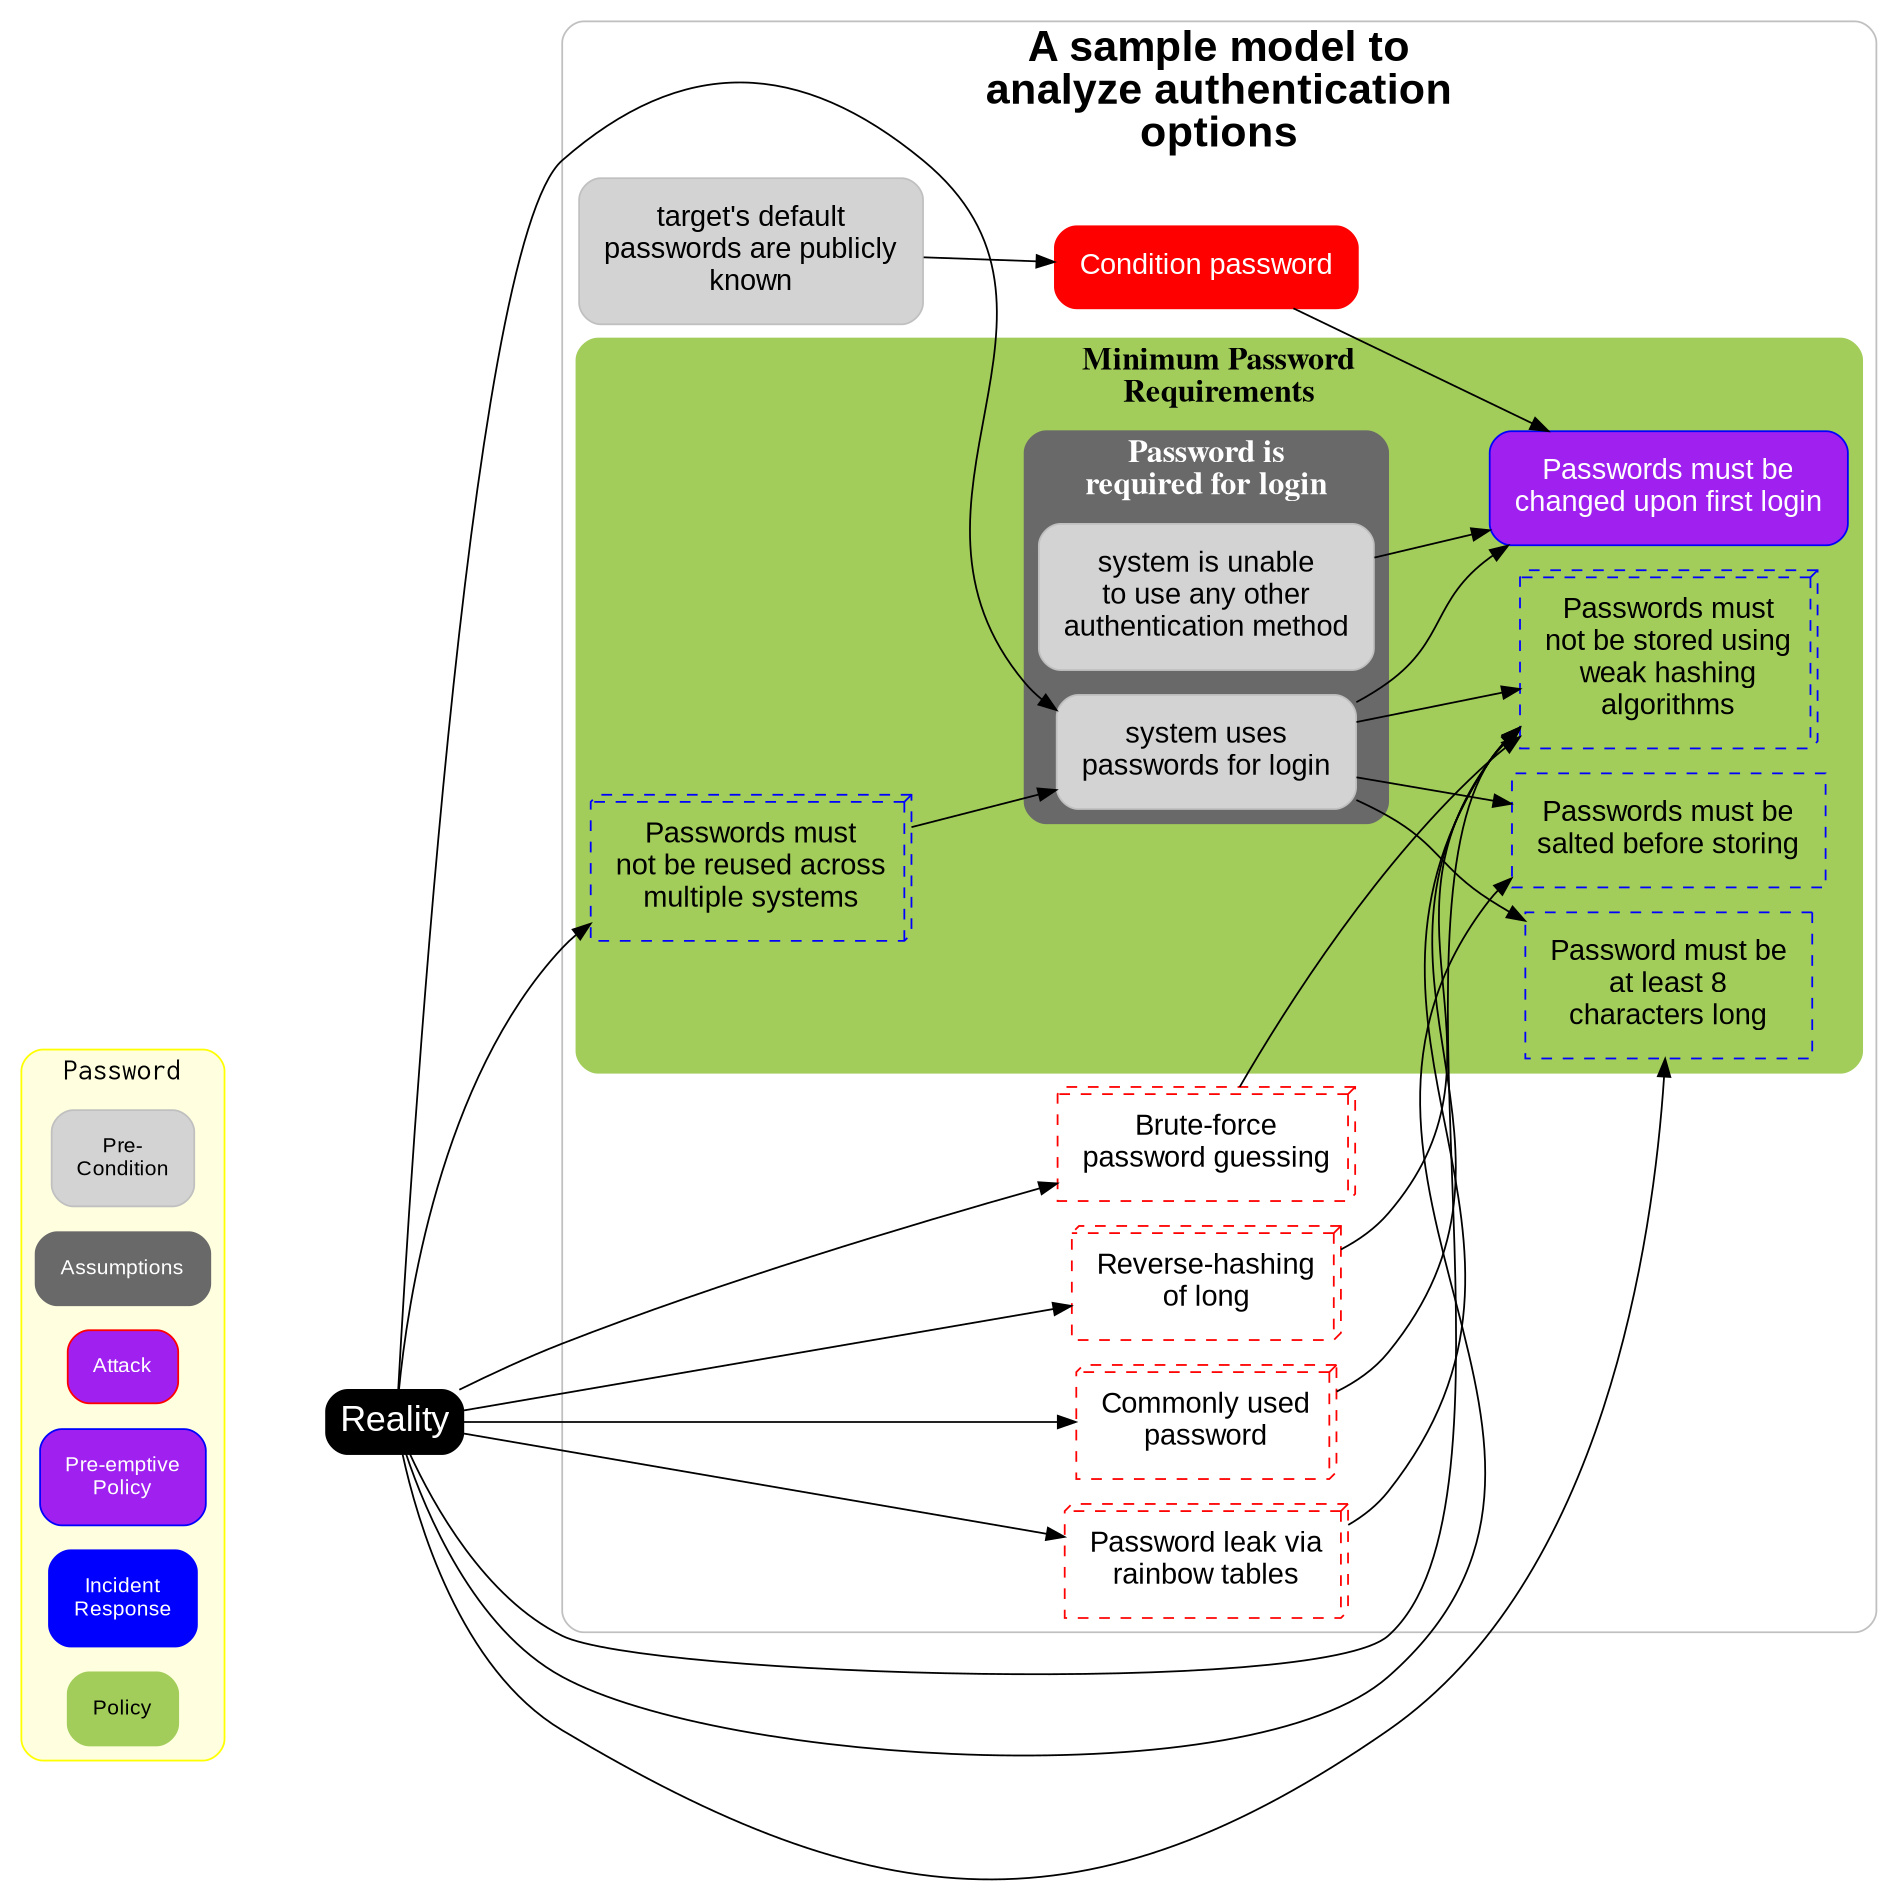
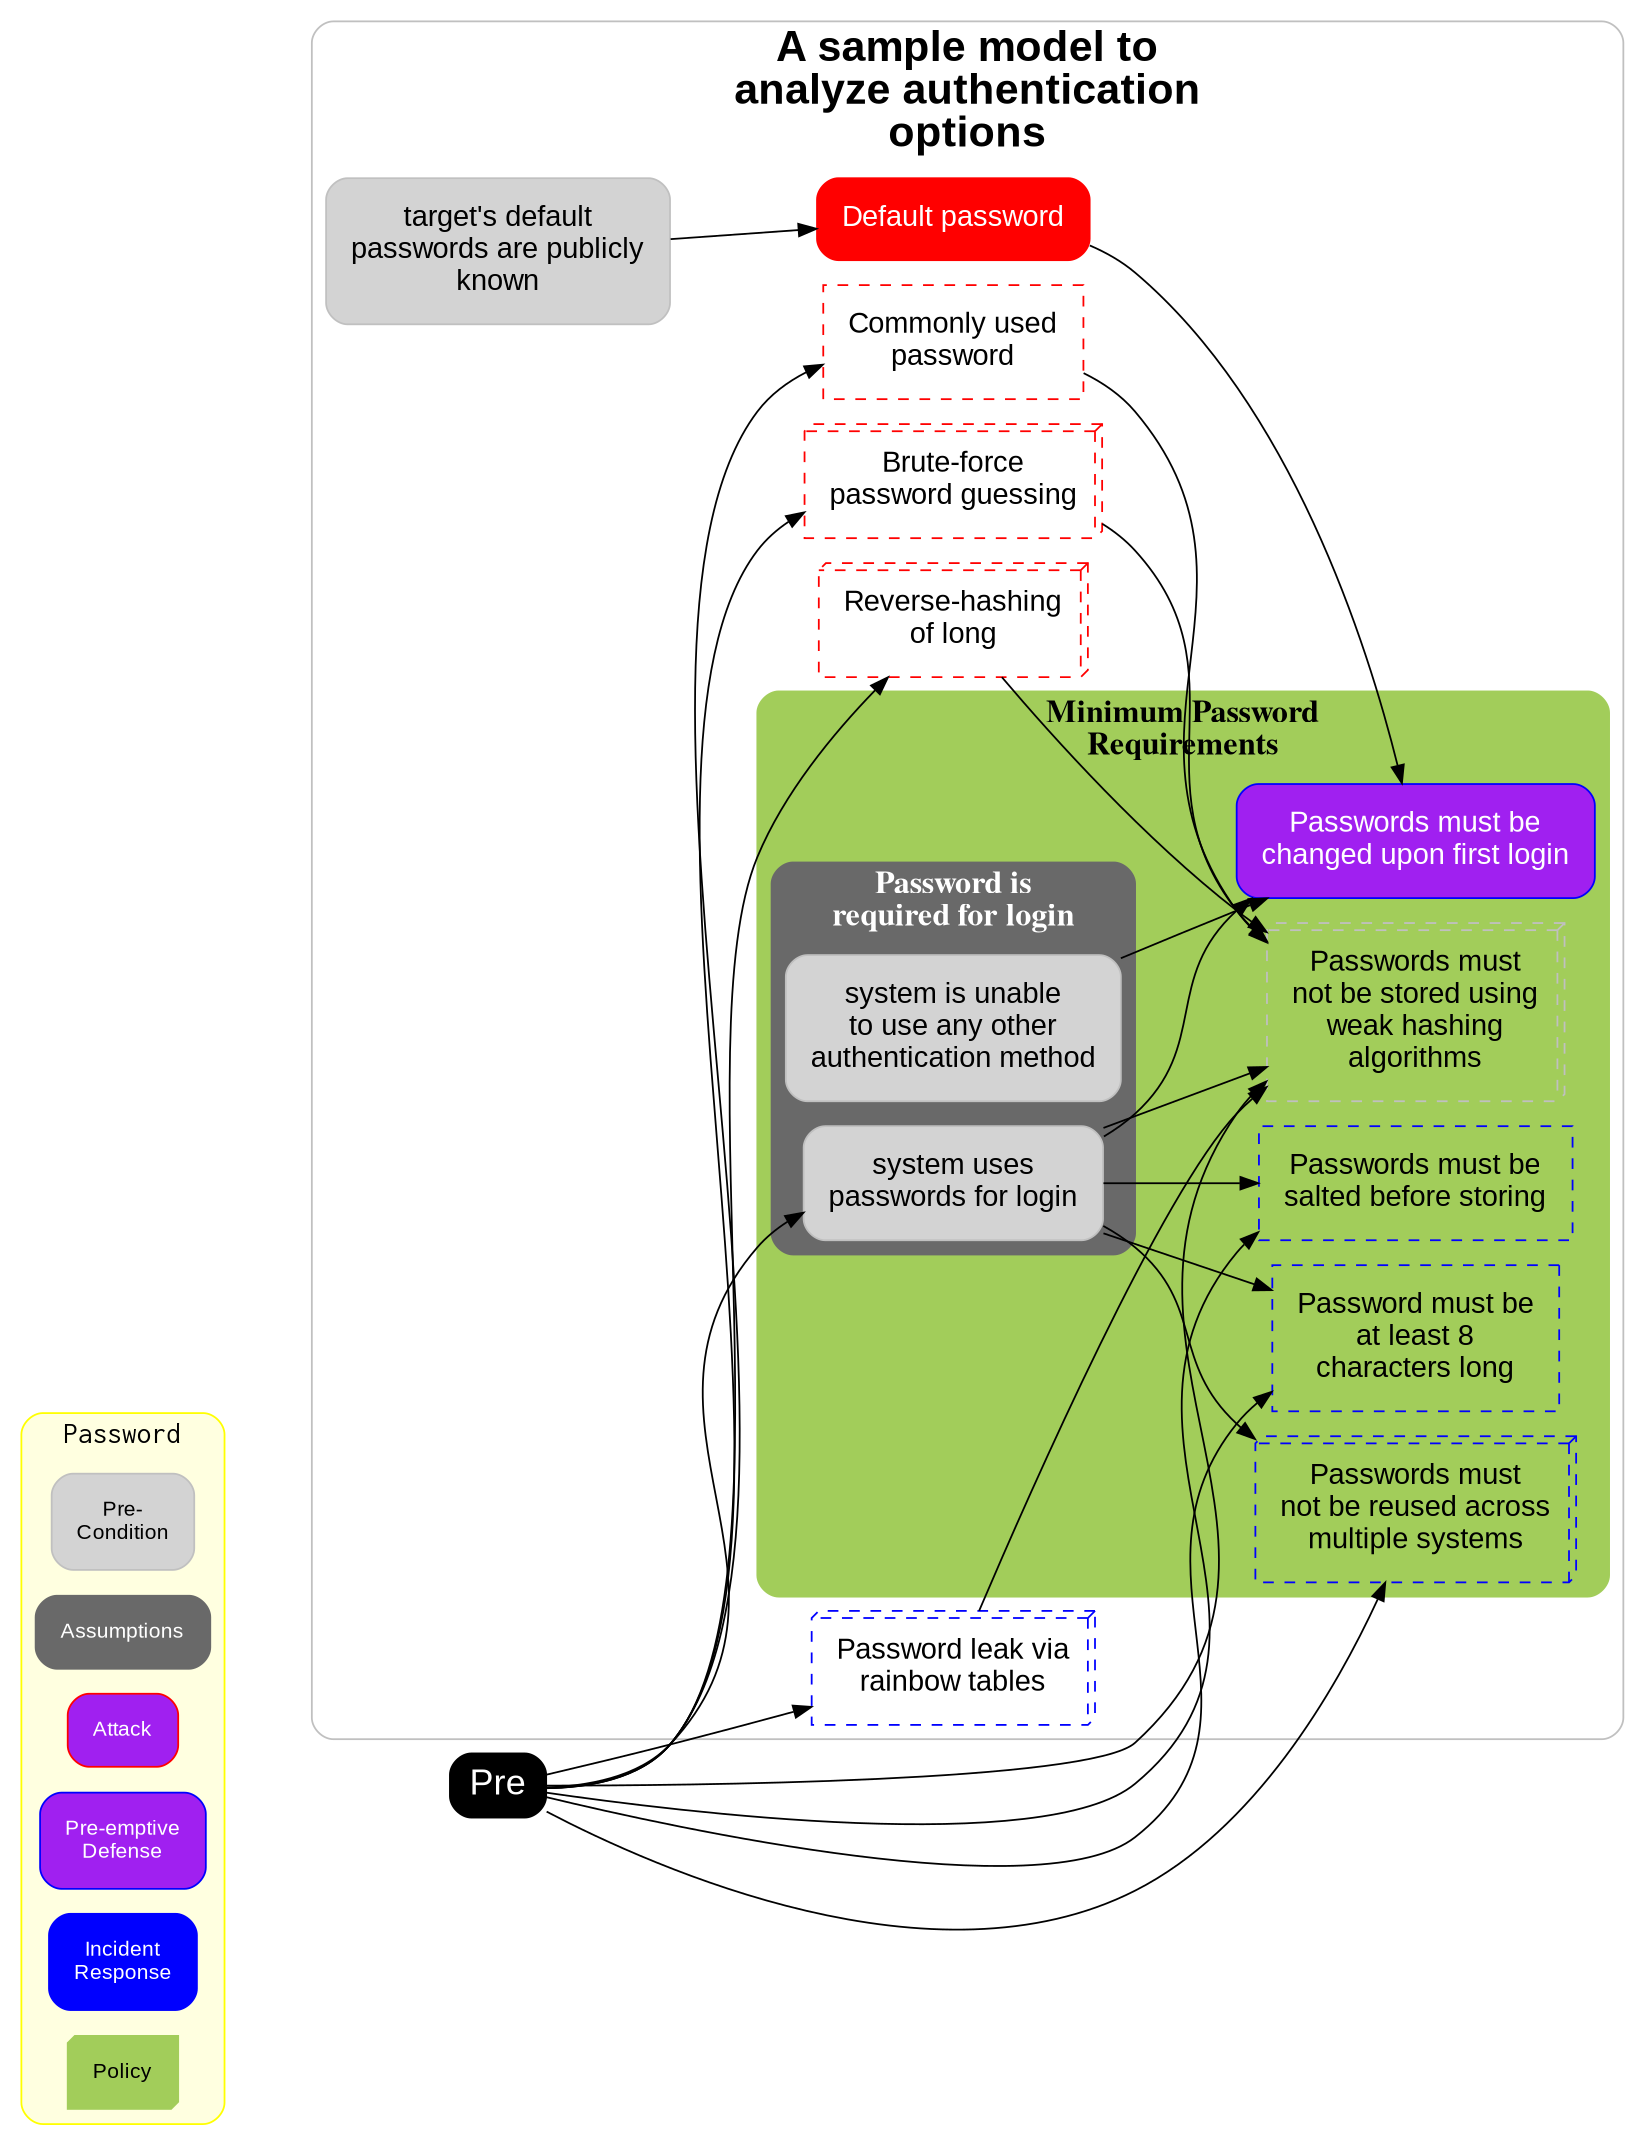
(1206, 267) -> (953, 219)
(1669, 659) -> (1416, 1012)
(975, 811) -> (1171, 1290)
(395, 1422) -> (498, 1786)
(1206, 1422) -> (953, 342)
(123, 1477) -> (123, 1841)
(1206, 1561) -> (953, 1668)
(123, 1709) -> (123, 2072)
